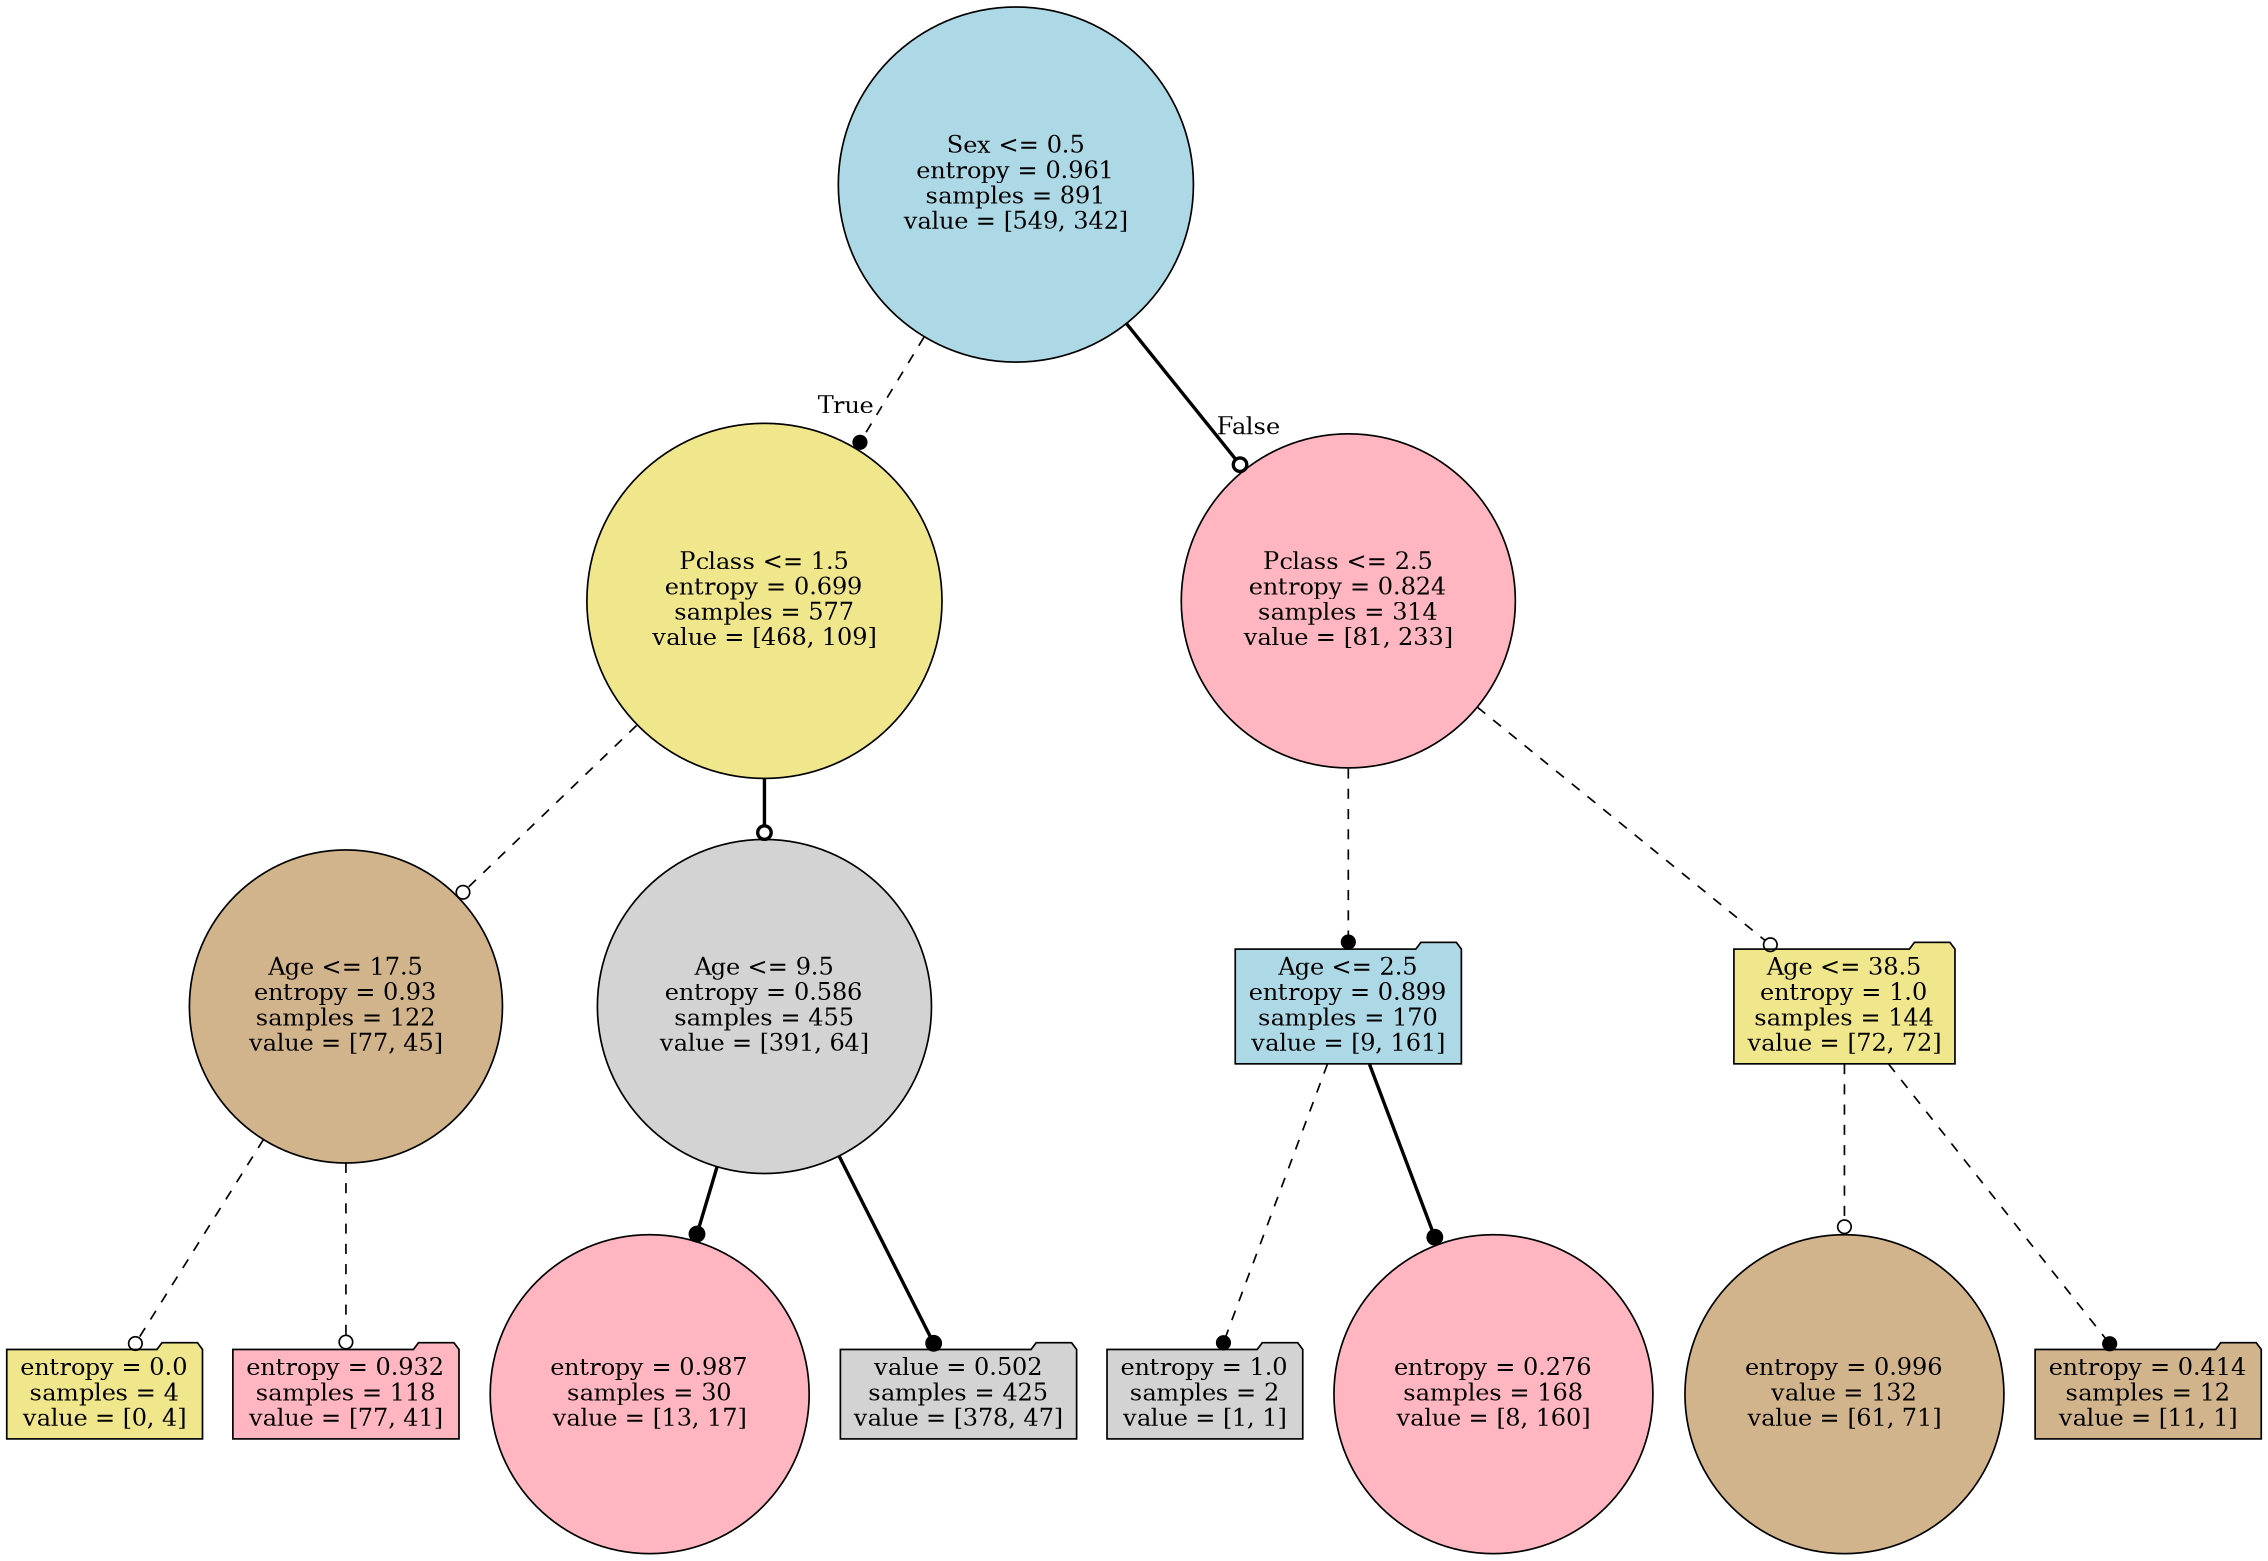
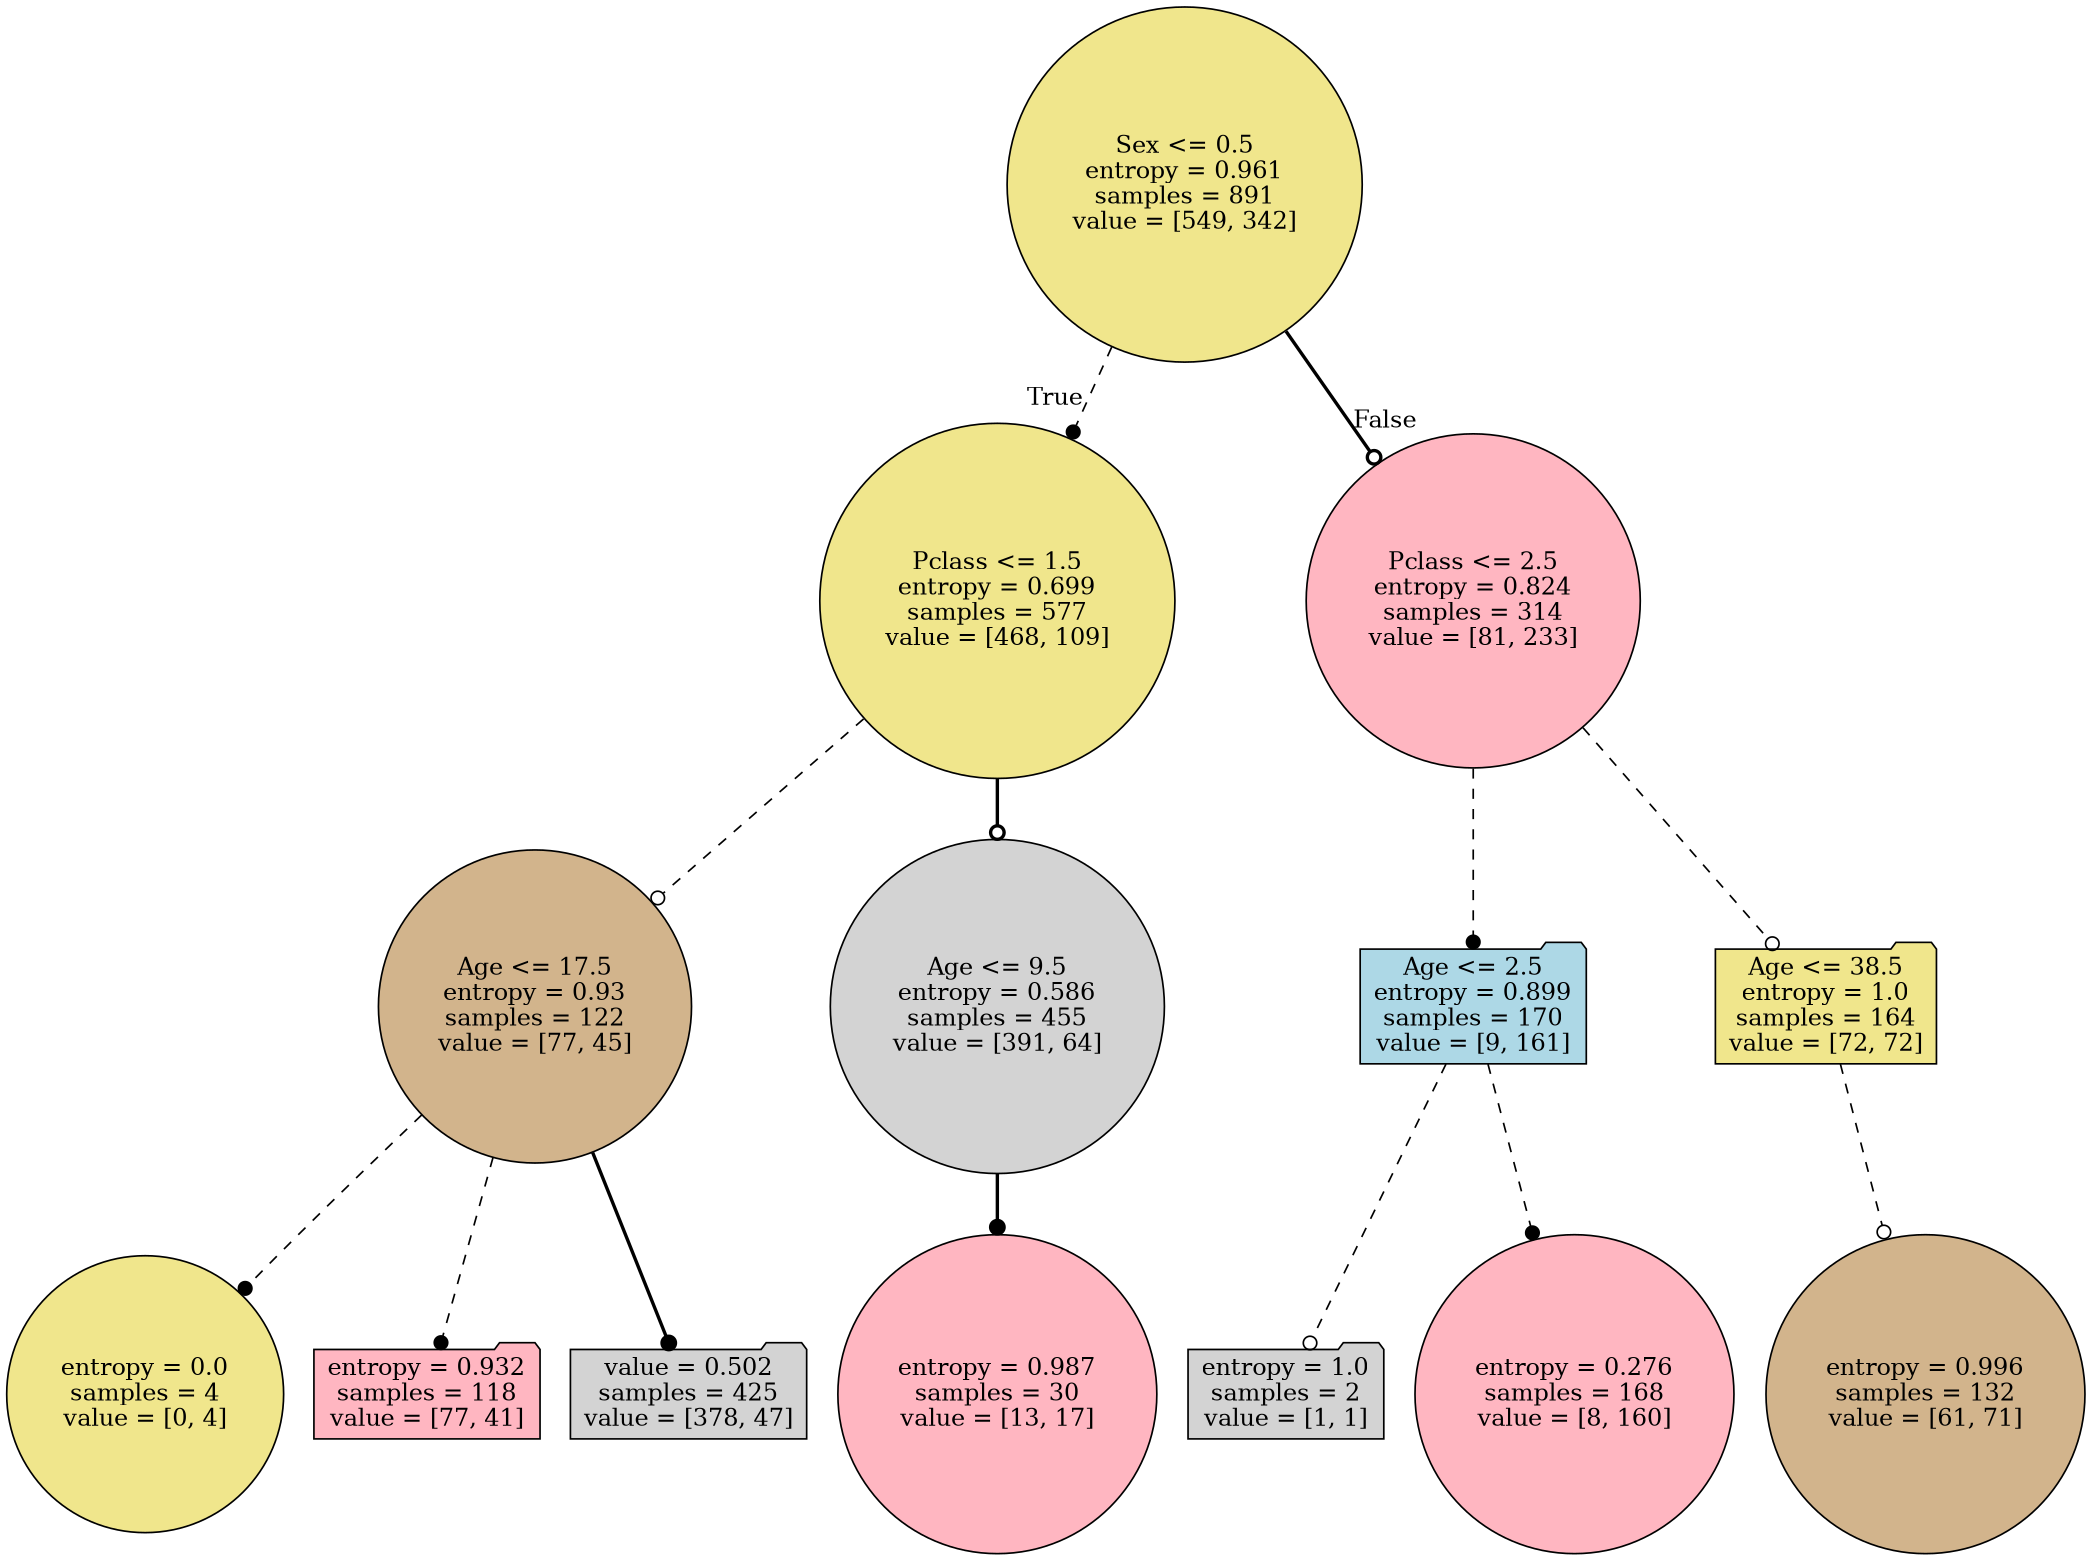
(1016, 185) -> (1185, 185)
(1844, 1006) -> (1826, 1006)
(1401, 1147) -> (1509, 1145)
(1277, 1200) -> (1380, 1200)
(201, 1238) -> (335, 1198)
(885, 1247) -> (629, 1244)
(346, 1249) -> (468, 1247)
(105, 1394) -> (145, 1394)
(1844, 1394) -> (1925, 1394)
(2148, 1394) -> none
